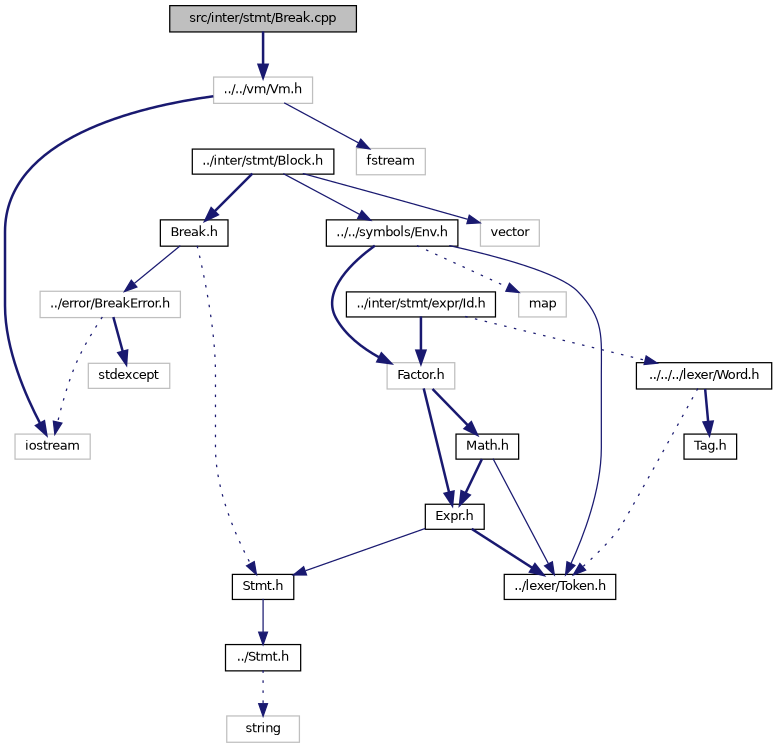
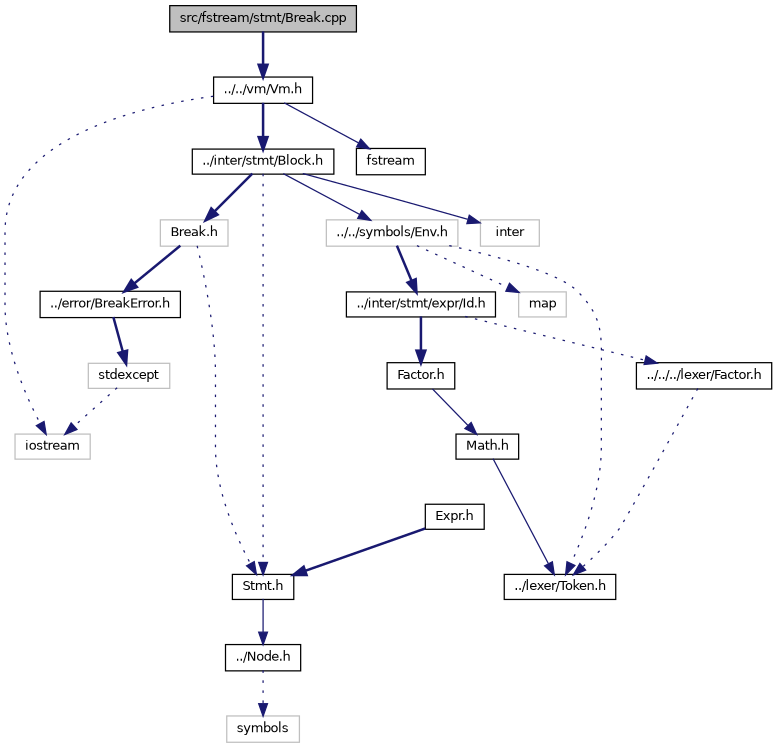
(263, 19) -> (263, 19)
(263, 90) -> (263, 90)
none -> (263, 120)
(391, 162) -> (391, 162)
(12, 197) -> (12, 197)
(194, 233) -> (194, 233)
(392, 233) -> (392, 233)
(510, 233) -> (510, 233)
(157, 264) -> (157, 264)
(110, 304) -> (110, 304)
(333, 304) -> (404, 263)
(601, 358) -> (601, 358)
(75, 367) -> (96, 407)
none -> (263, 368)
(421, 376) -> (421, 376)
(704, 376) -> (704, 376)
(450, 407) -> (450, 407)
(436, 440) -> none
(710, 447) -> none
(474, 476) -> none
(502, 548) -> none
(365, 550) -> (365, 550)
(263, 658) -> (263, 658)
(263, 729) -> (263, 729)
